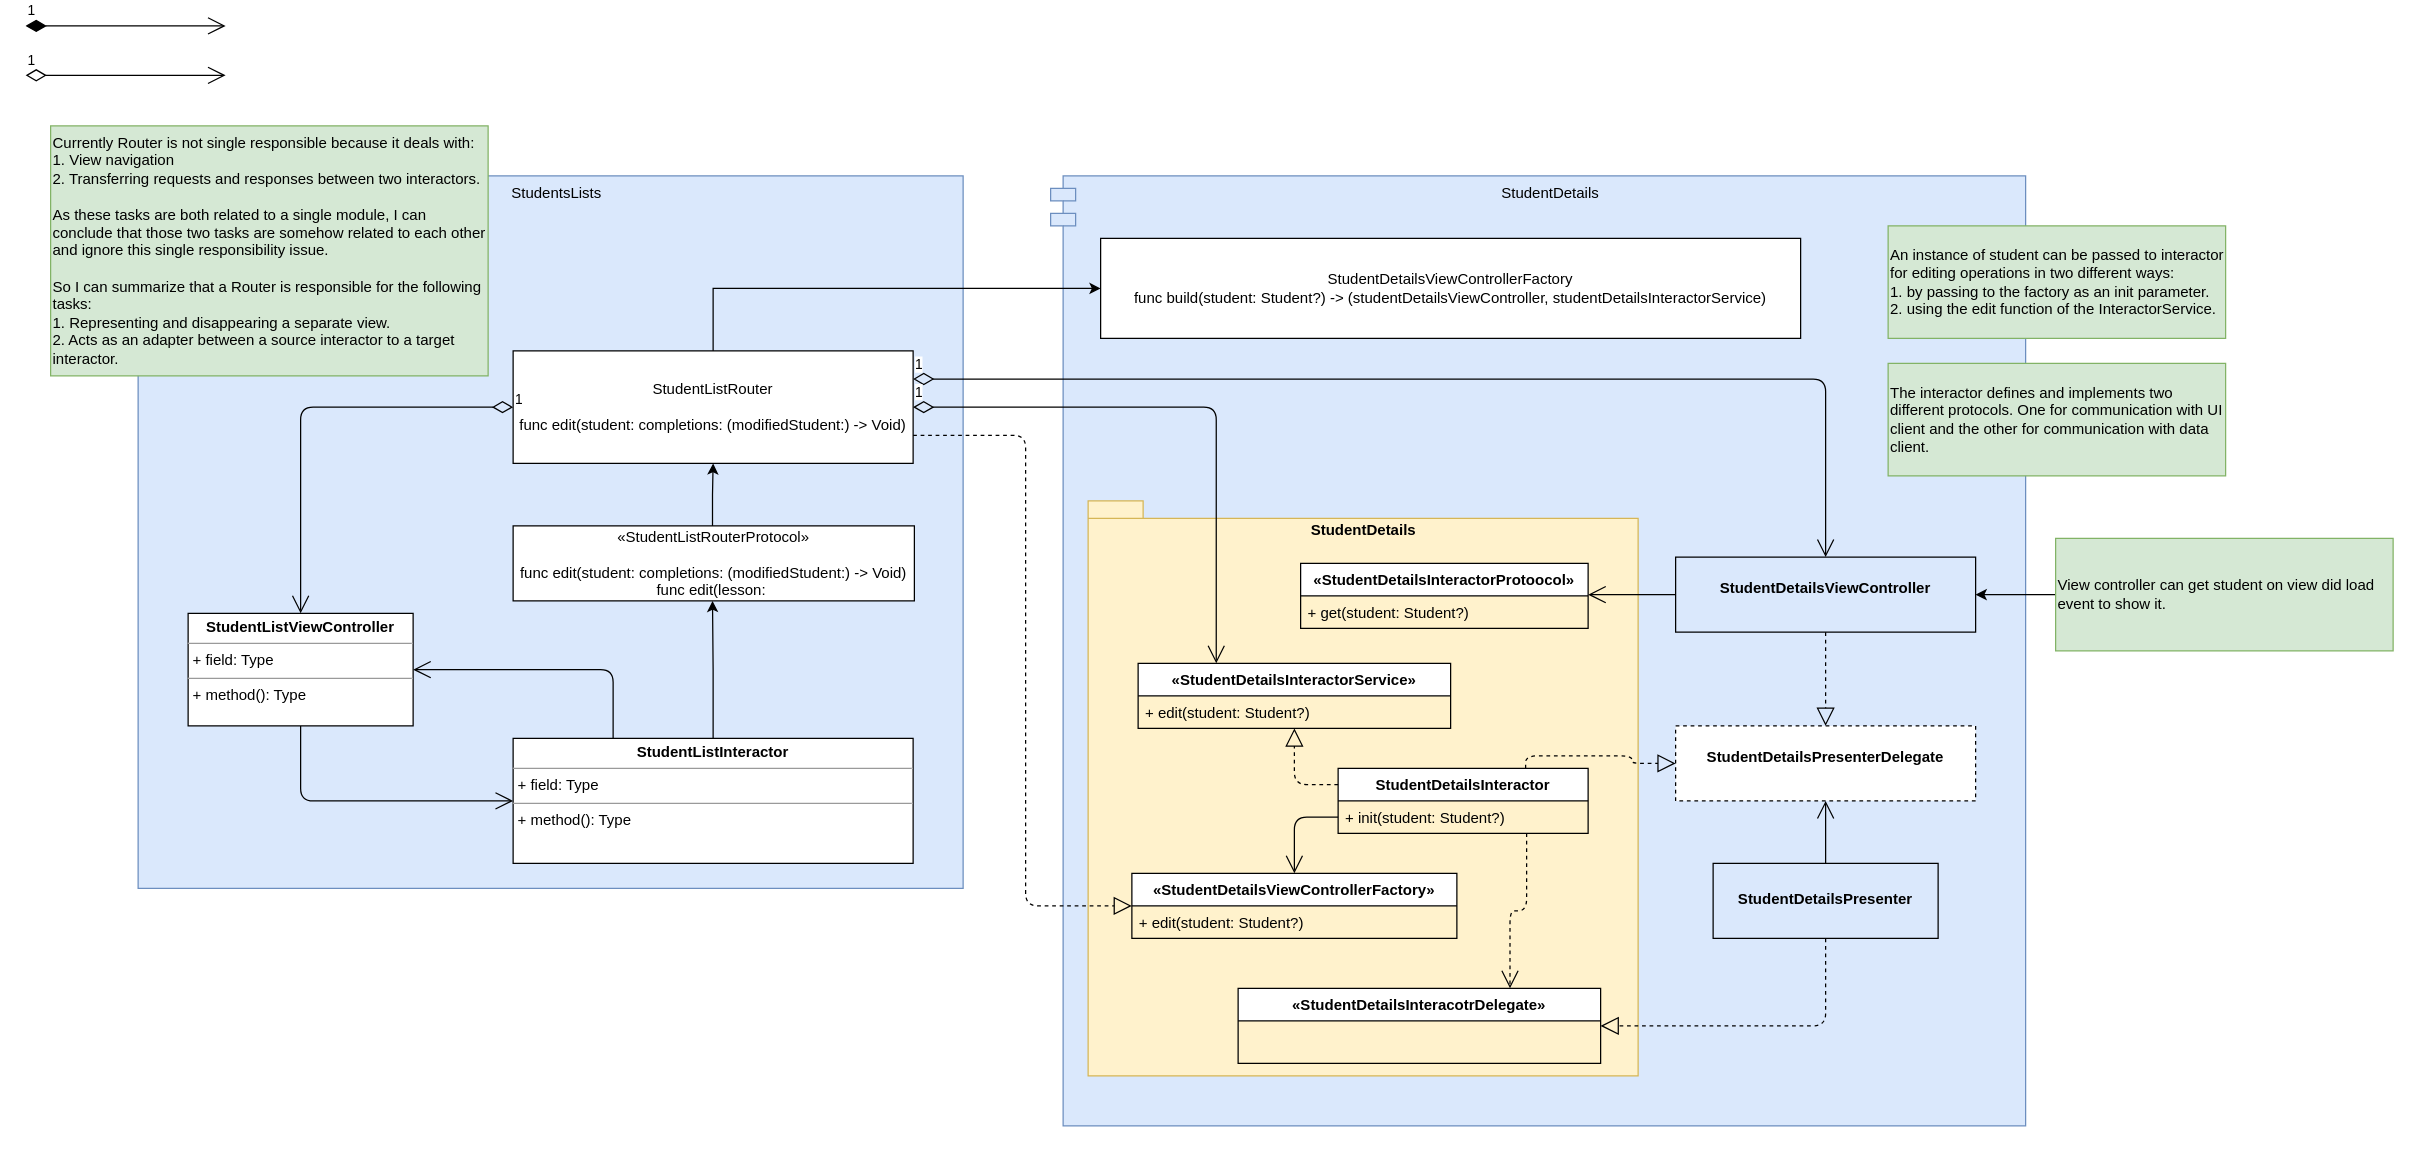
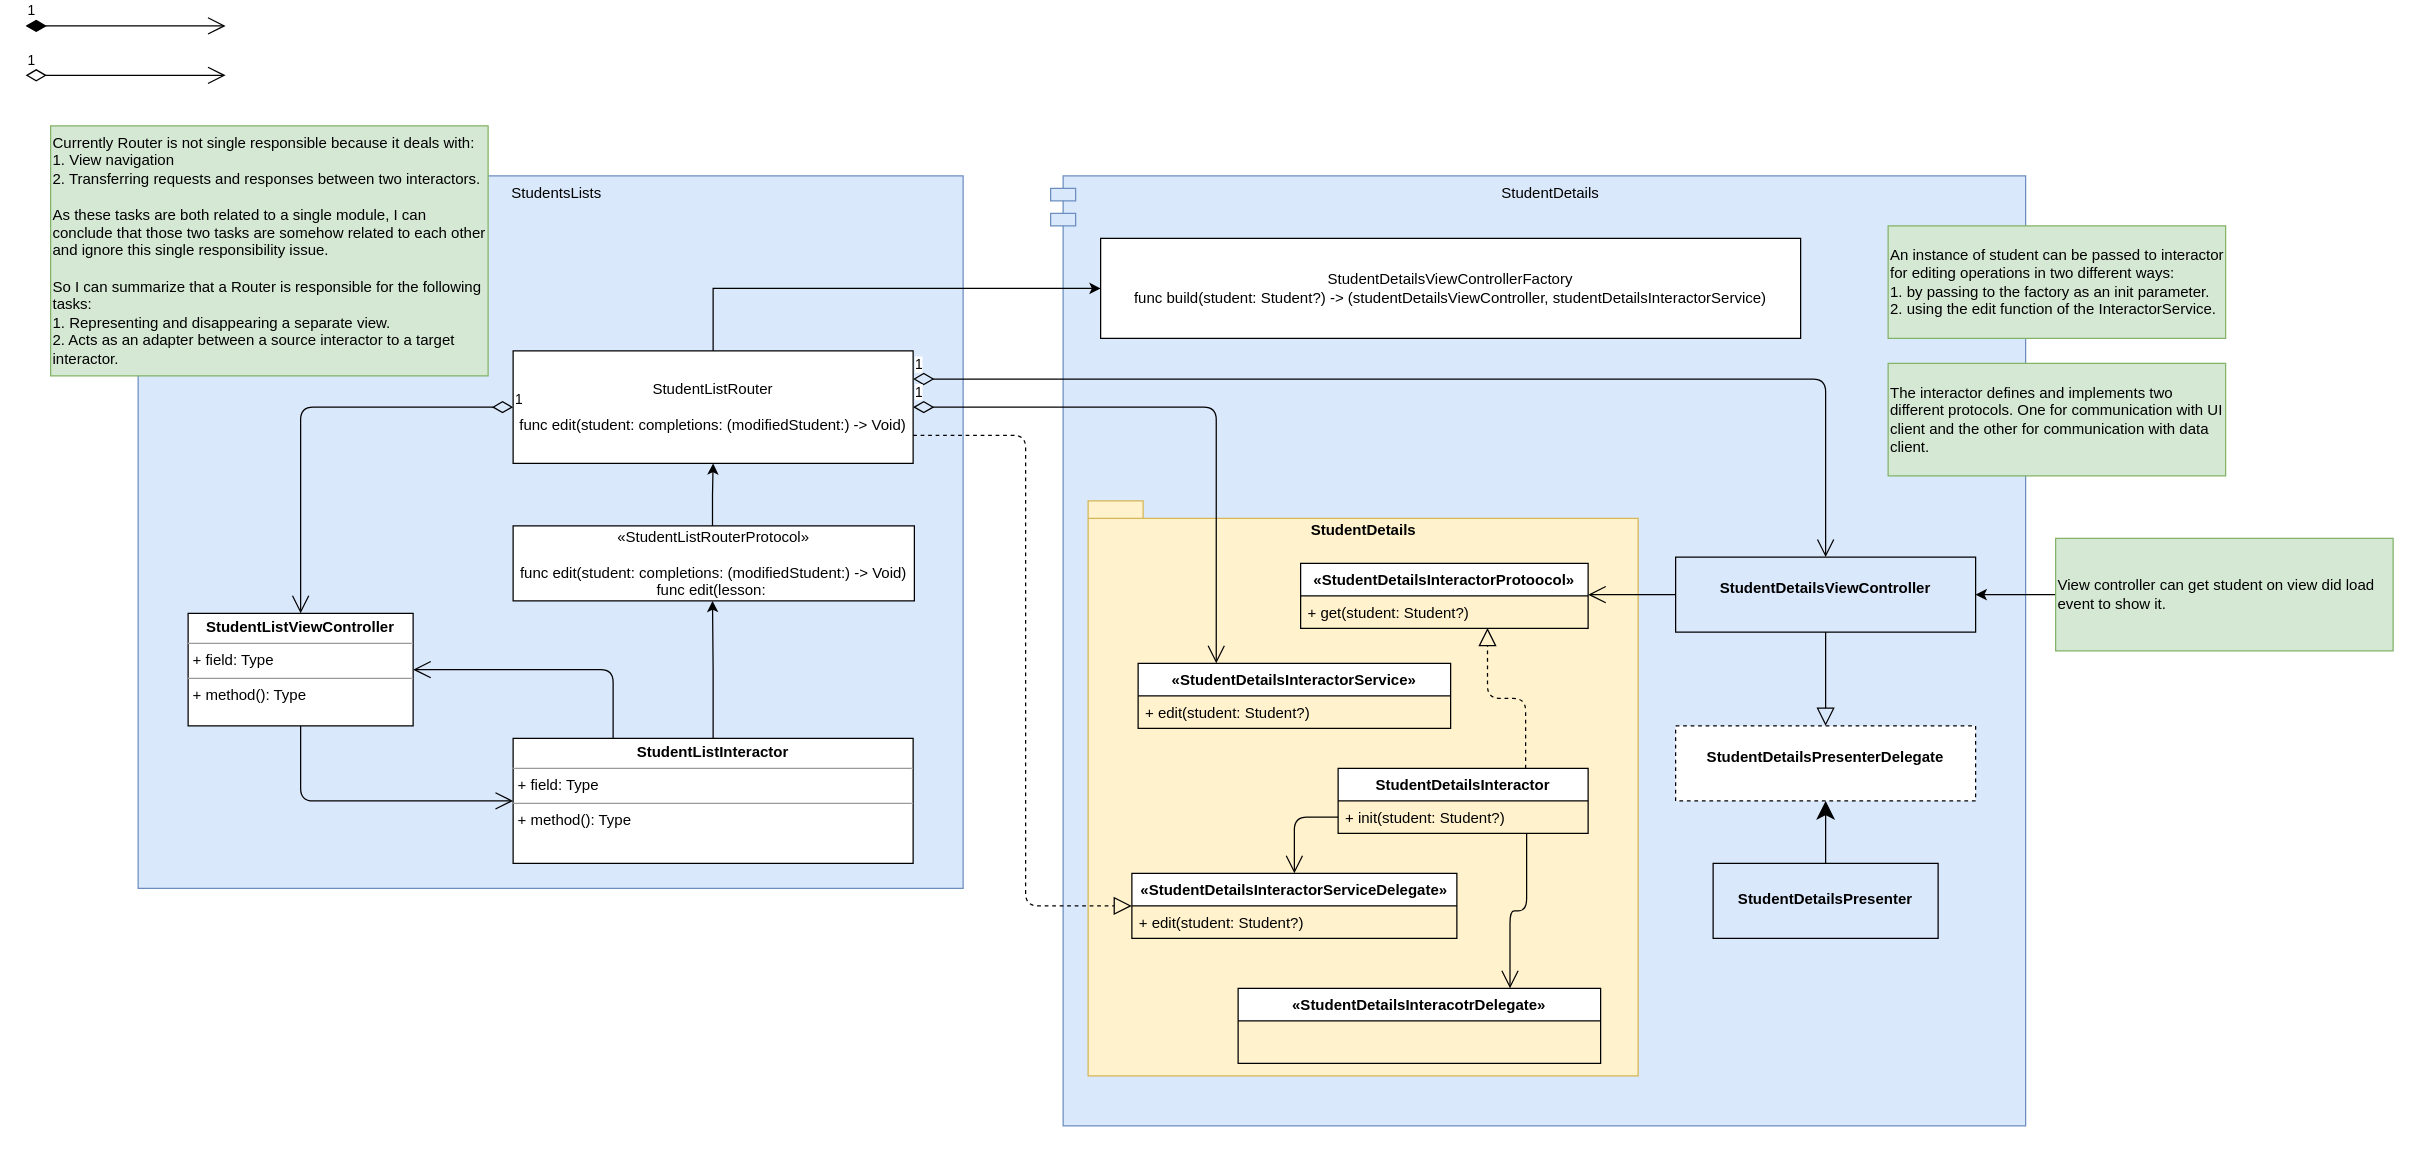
(1826, 668) -> (1826, 668)
(1592, 756) -> (1512, 698)
(1302, 784) -> none
(1826, 812) -> (1826, 816)
(1294, 890) -> (1294, 890)
(1518, 911) -> (1518, 911)
(1761, 1026) -> none
